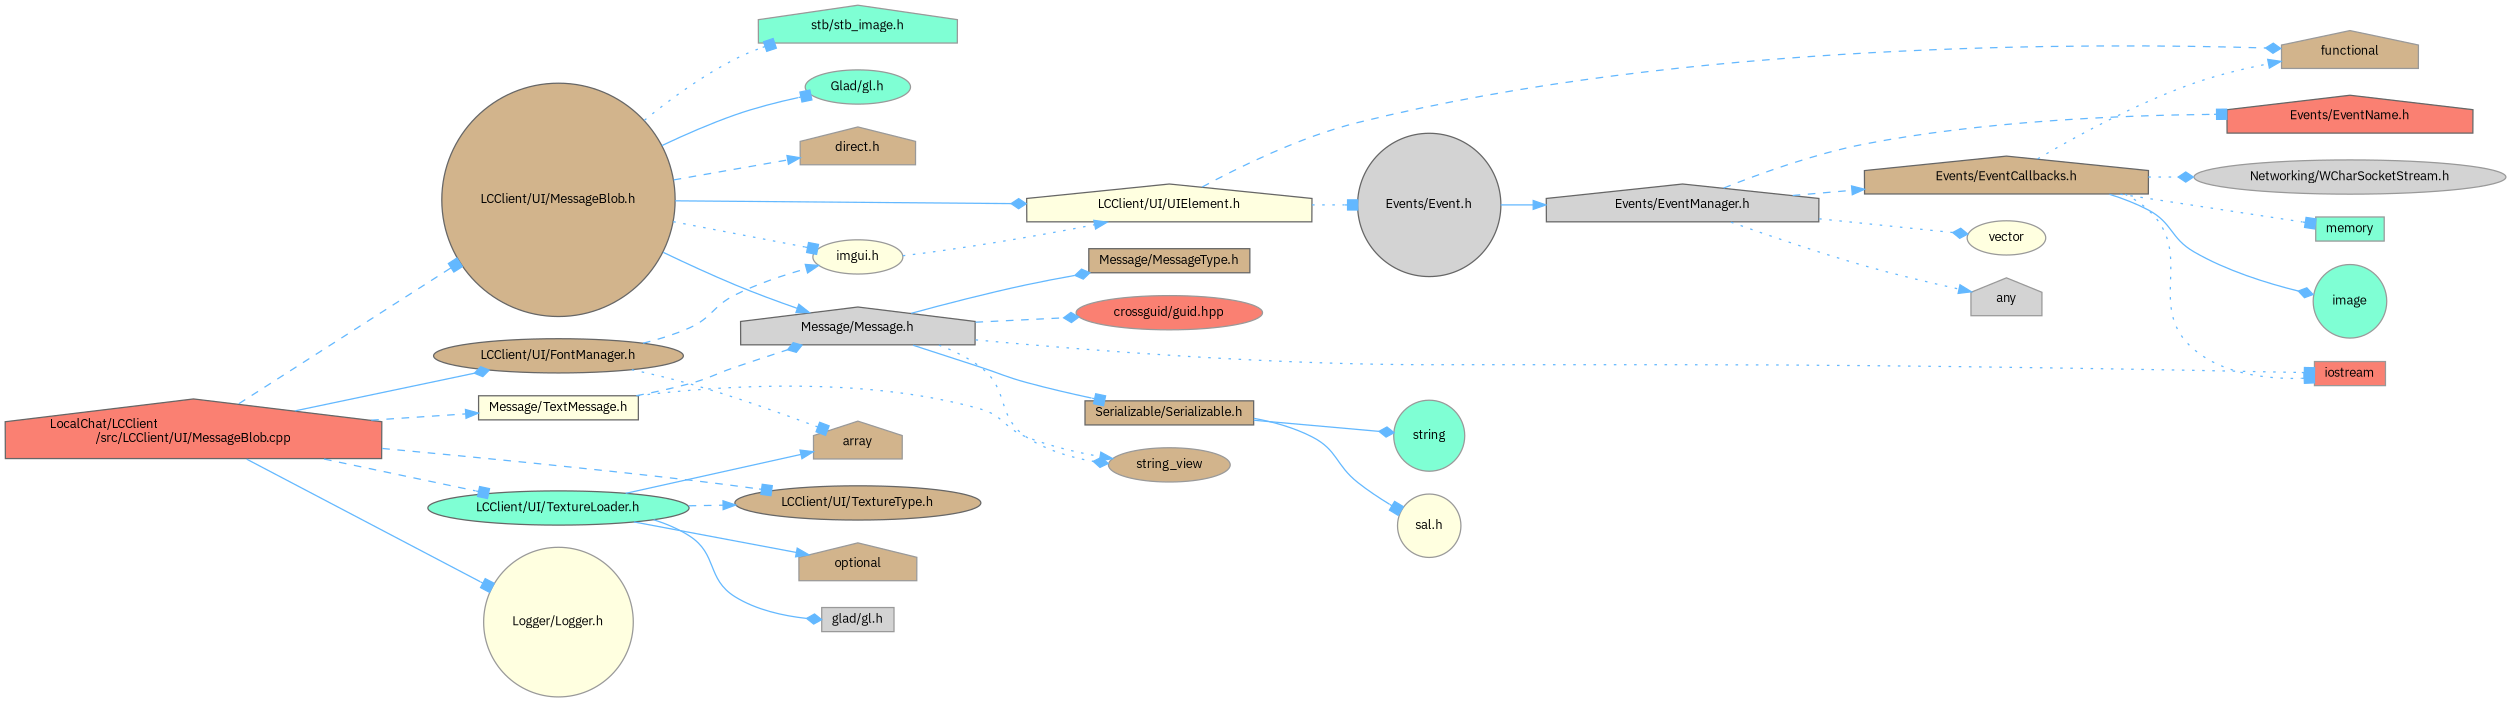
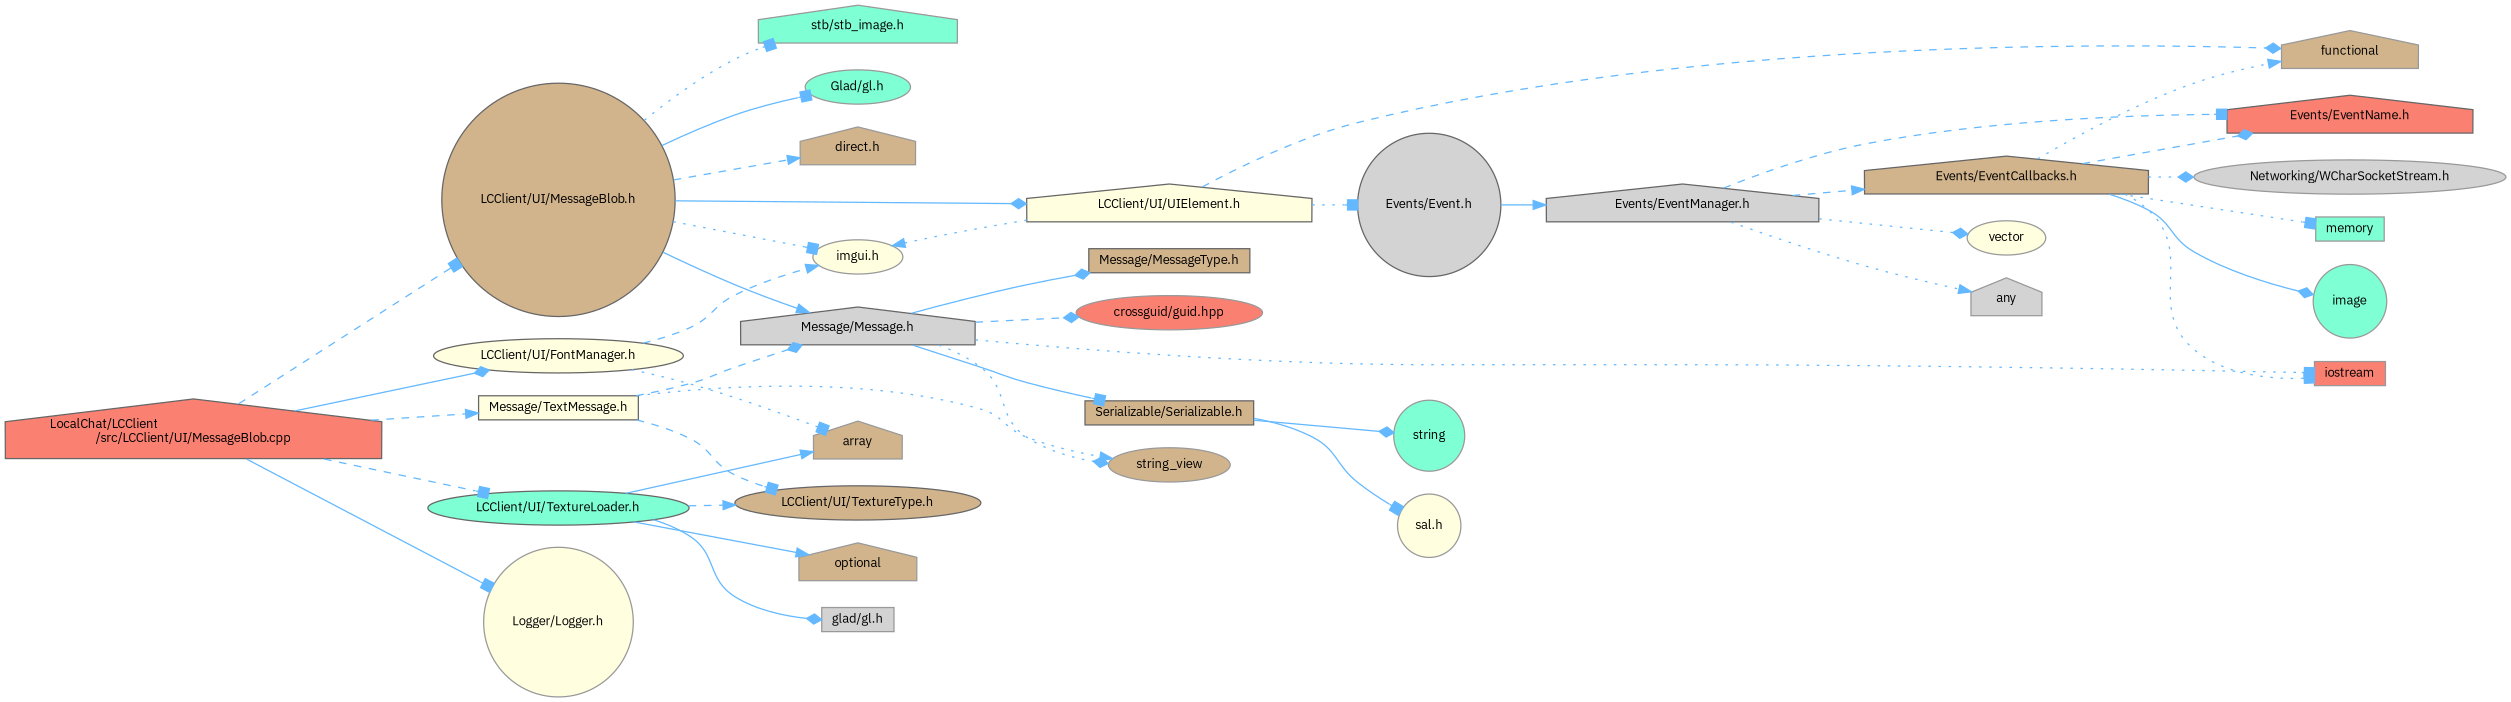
none -> (2160, 150)
(999, 242) -> (966, 231)
(558, 356) -> (558, 356)
(571, 467) -> (704, 448)
